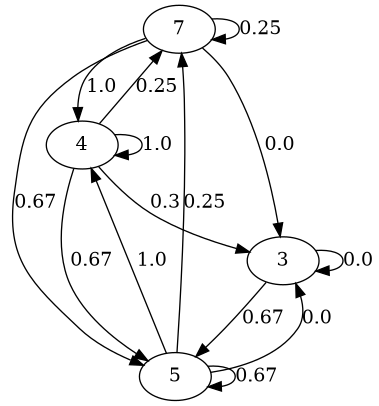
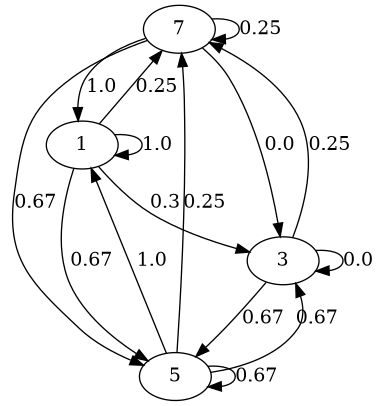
none -> (302, 126)
(82, 145) -> (82, 145)
(317, 319) -> (317, 319)
